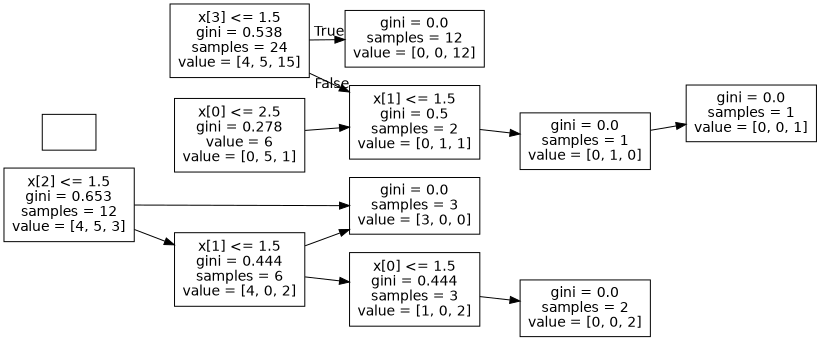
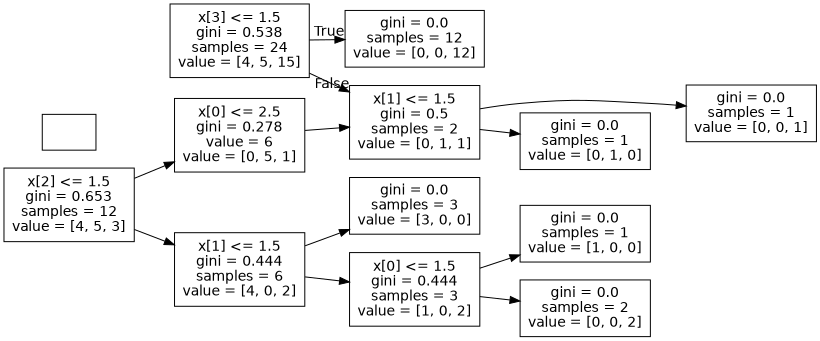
(663, 128) -> (578, 100)
(237, 205) -> (150, 172)
none -> (585, 234)
